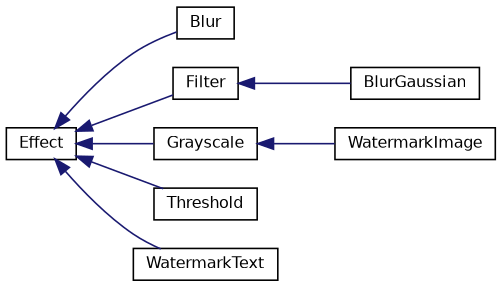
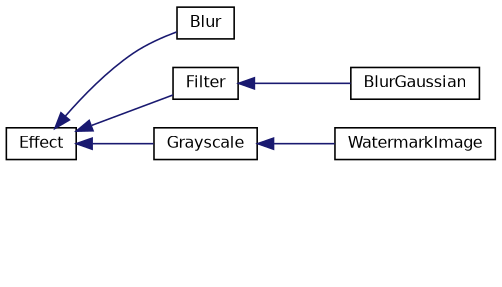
(206, 204) -> none
(206, 264) -> none
